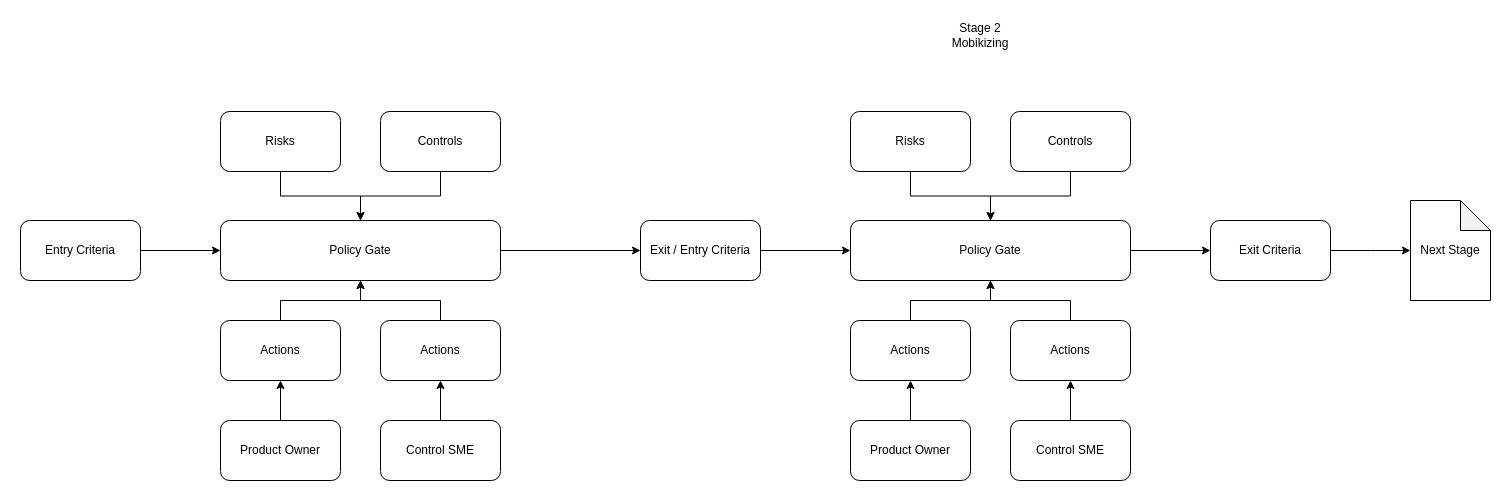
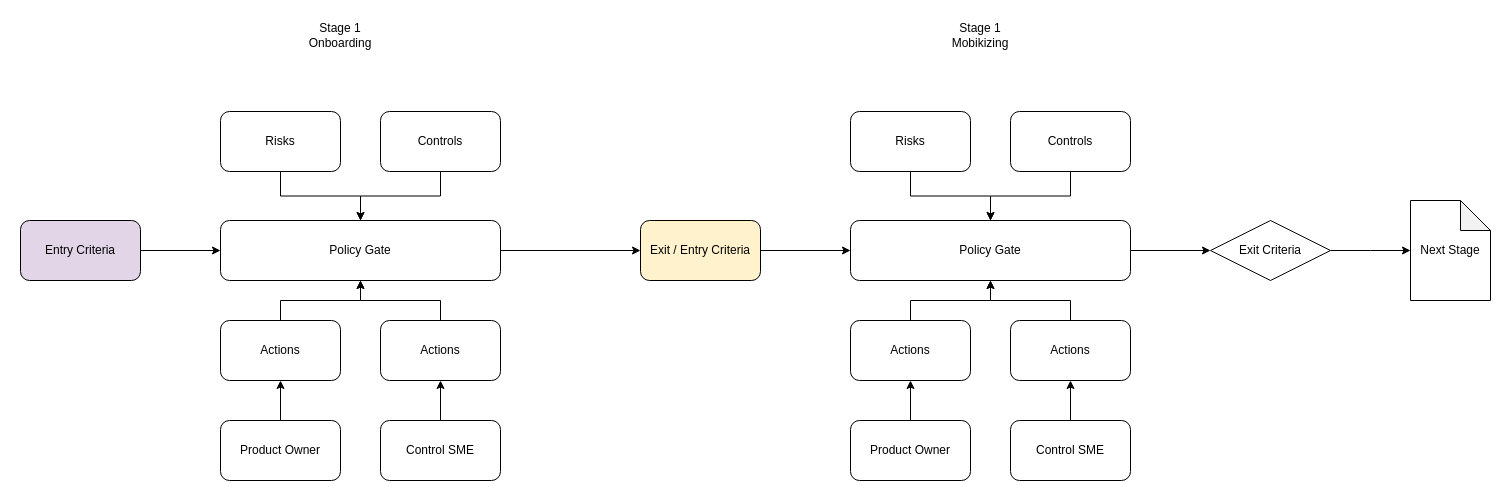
none -> (341, 36)
(981, 36) -> (981, 36)
(81, 251) -> (81, 251)
(701, 251) -> (701, 251)
(1271, 251) -> (1271, 251)
